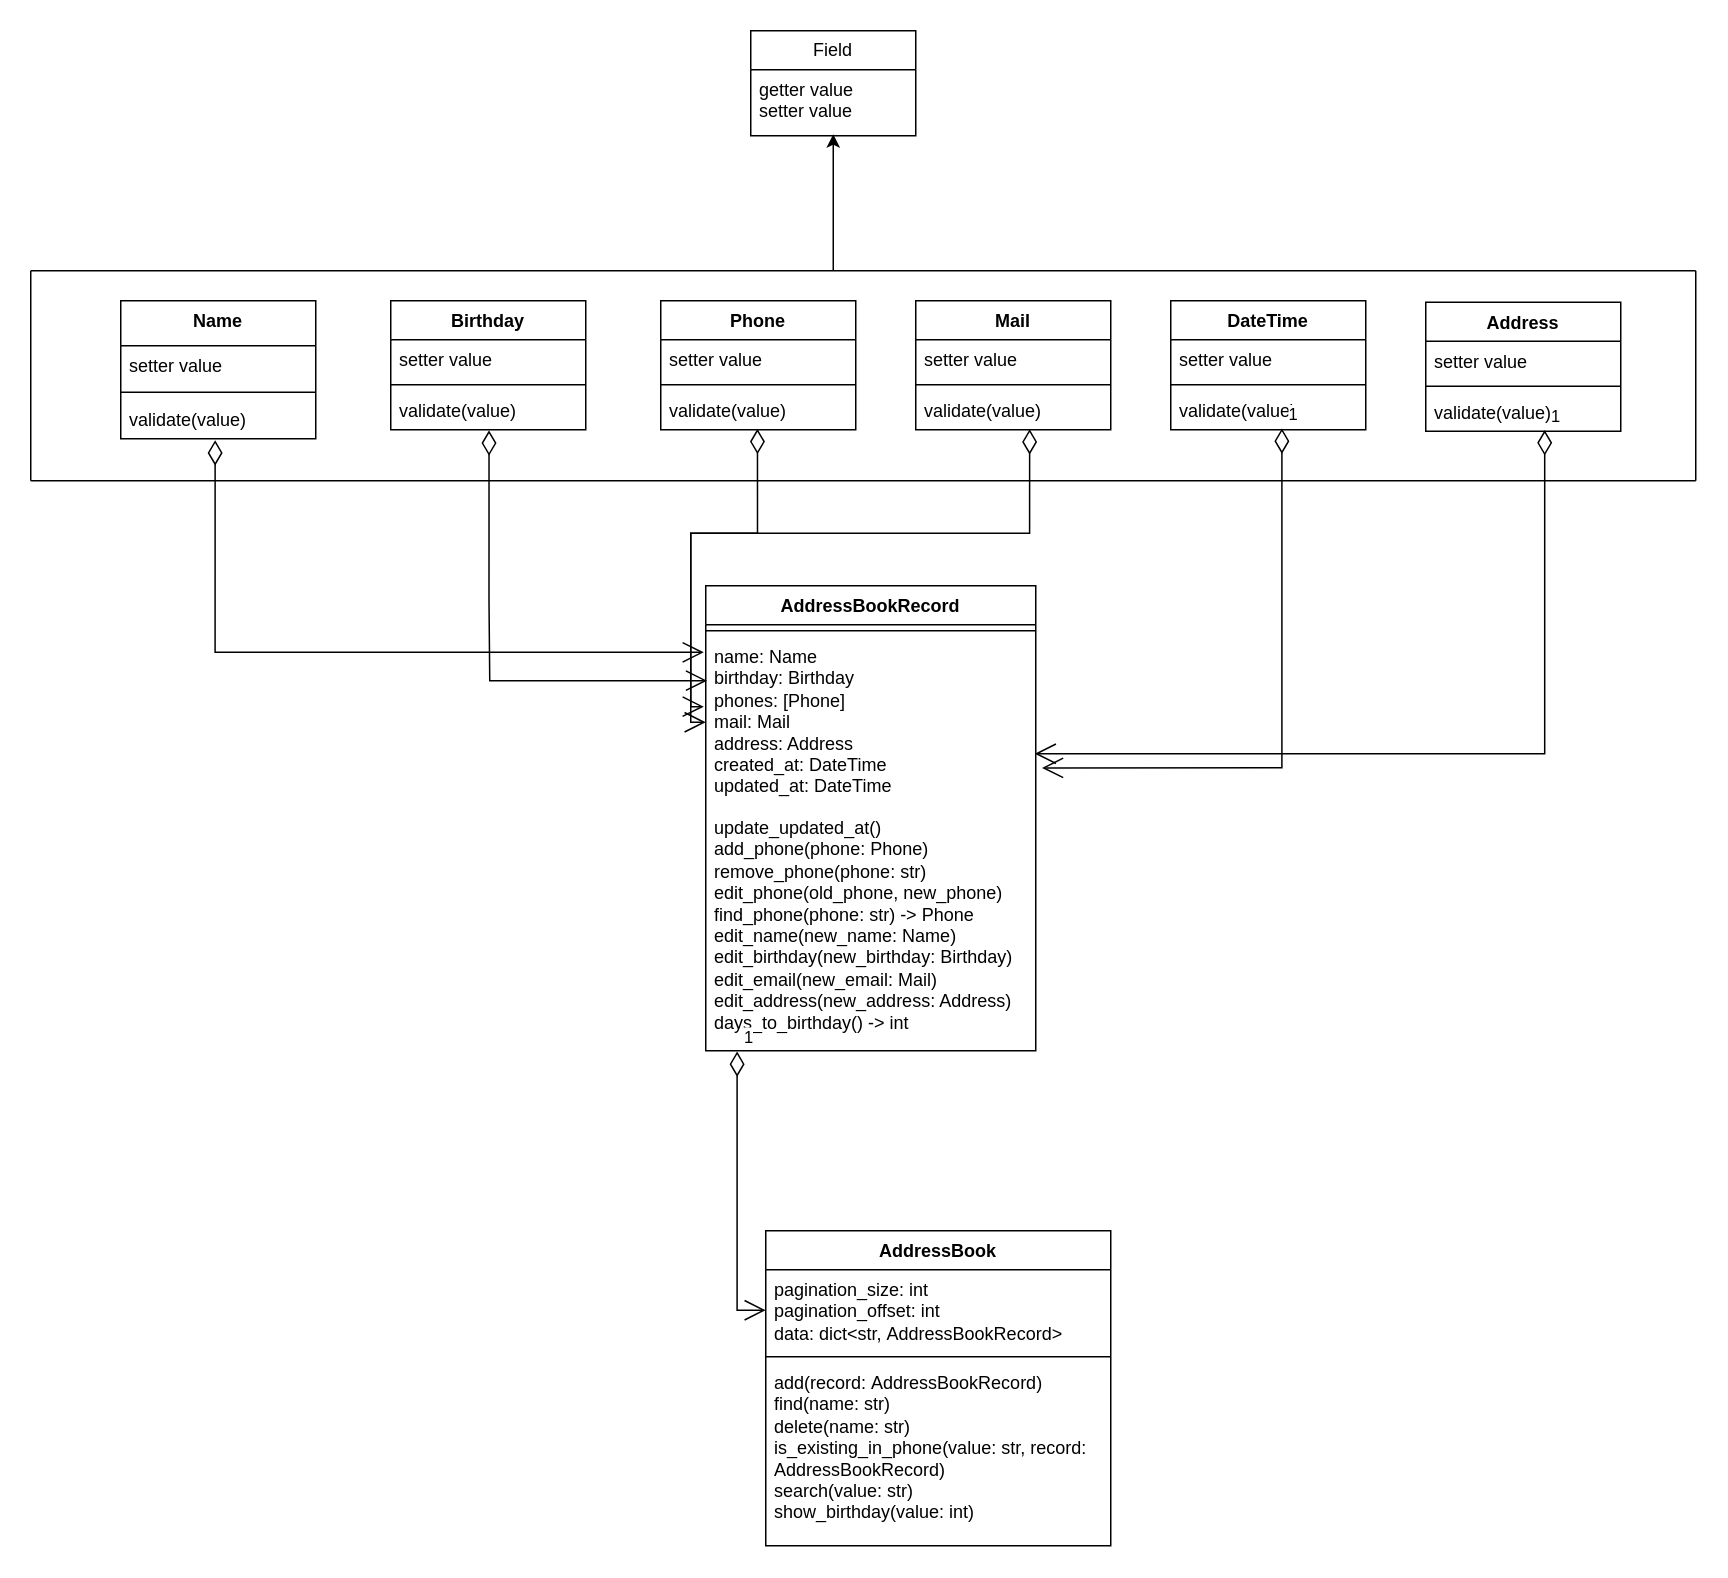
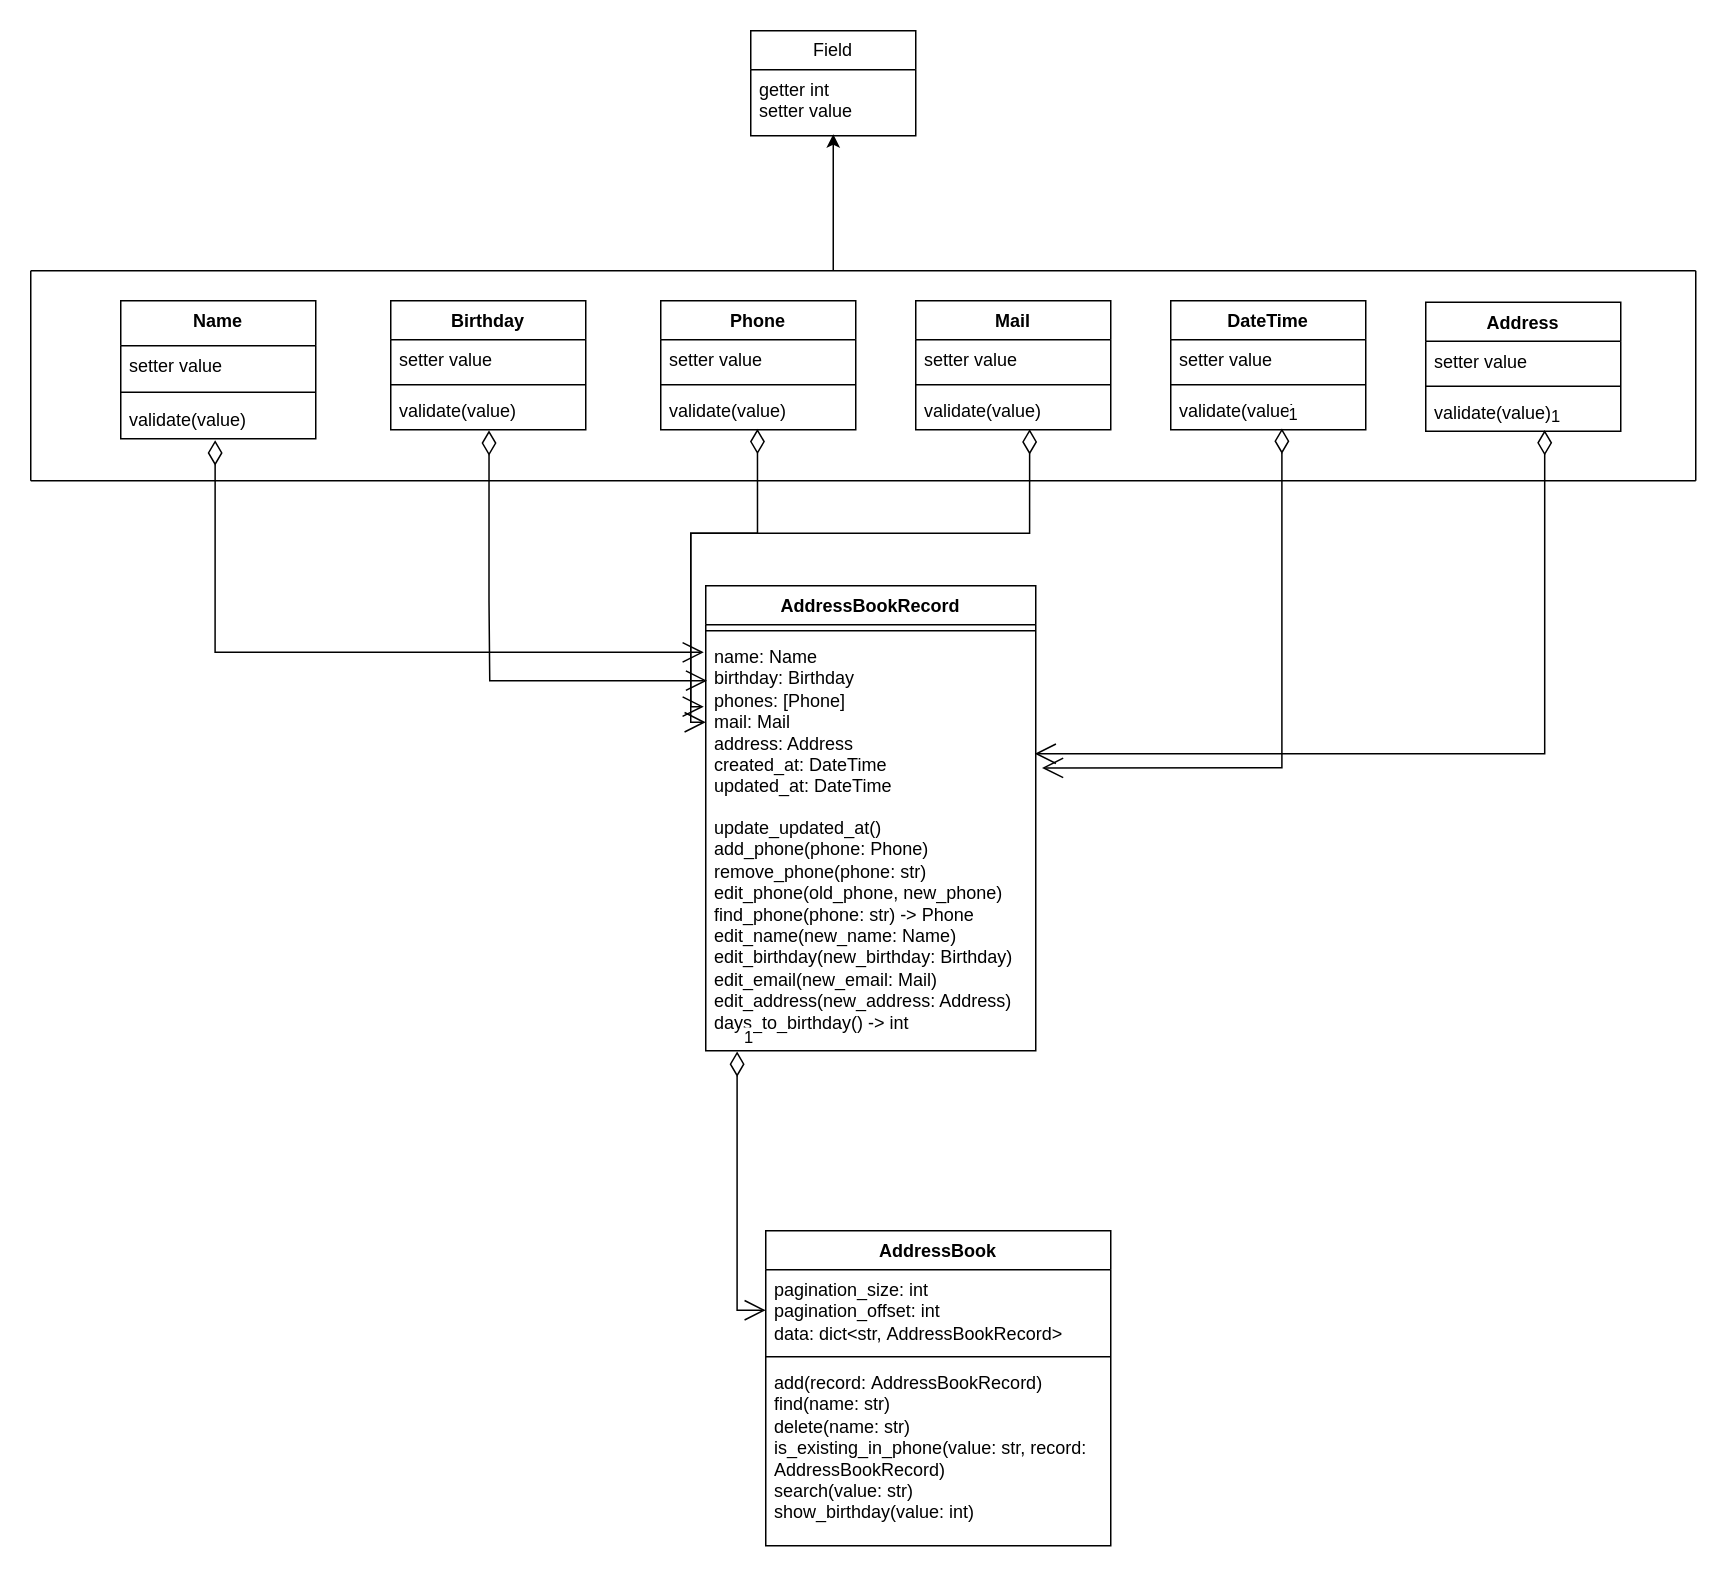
(816, 102) -> (816, 102)
